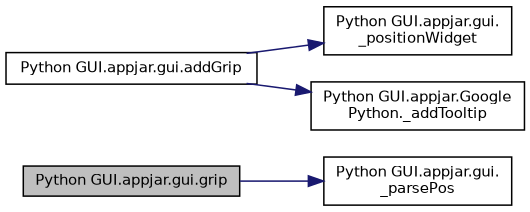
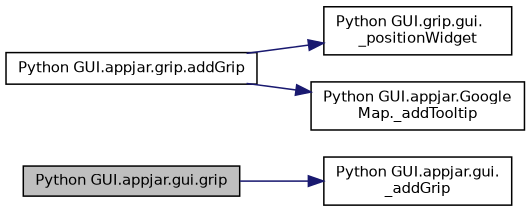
(418, 31) -> (418, 31)
(131, 68) -> (131, 68)
(418, 106) -> (418, 106)
(418, 181) -> (418, 181)
